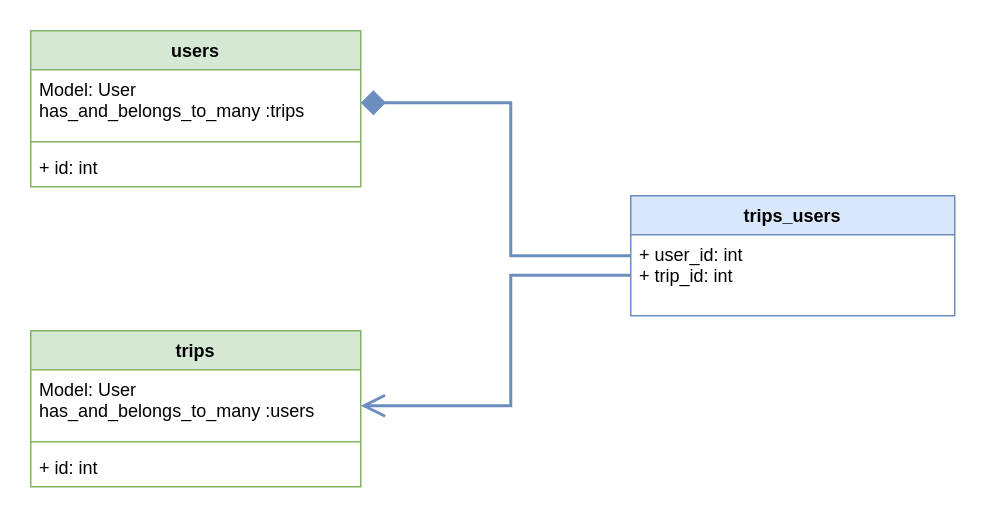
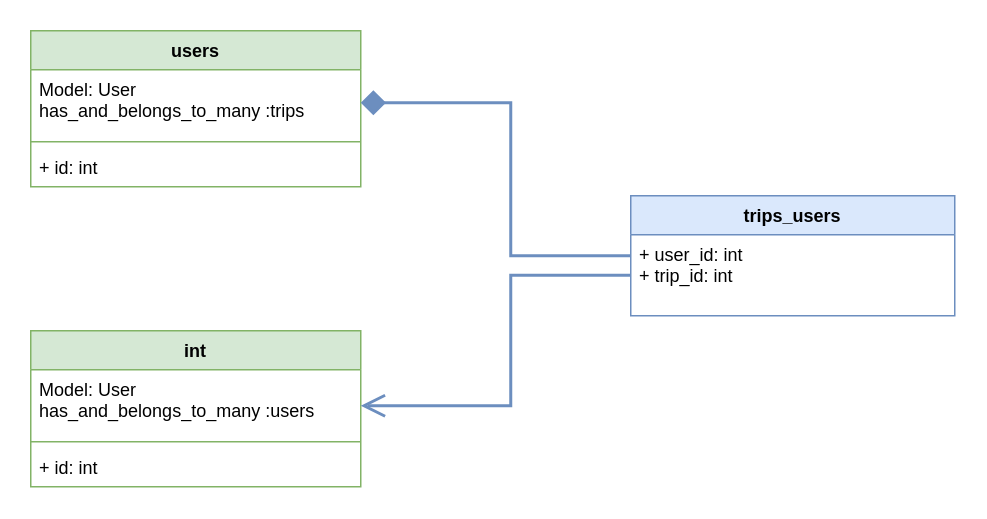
(195, 351) -> (195, 351)
